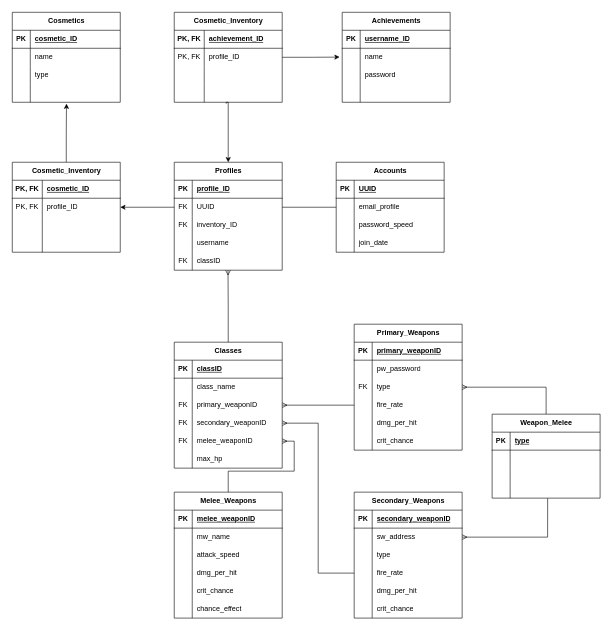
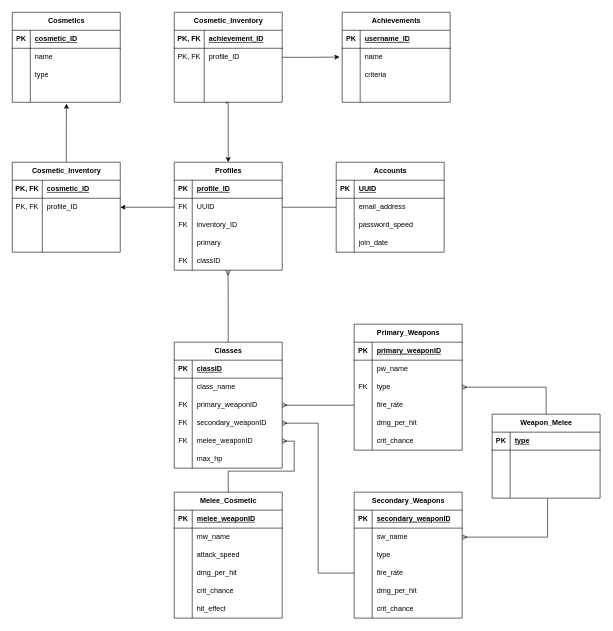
(381, 75) -> (379, 75)
(382, 207) -> (383, 207)
(213, 243) -> (210, 243)
(399, 369) -> (391, 369)
(229, 501) -> (229, 501)
(397, 537) -> (391, 537)
(223, 609) -> (216, 609)
